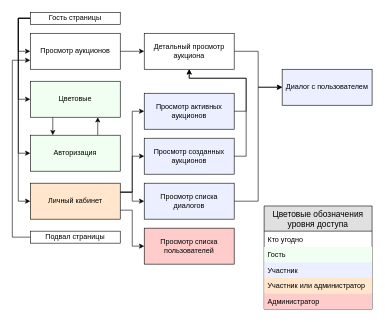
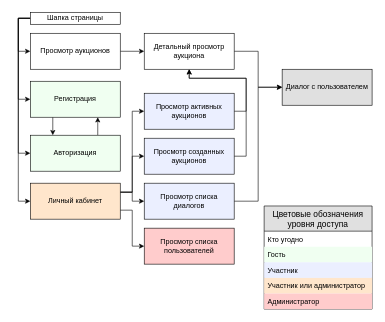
(75, 18) -> (75, 18)
(327, 87) -> (327, 87)
(75, 99) -> (75, 99)
(12, 237) -> none
(75, 237) -> none
